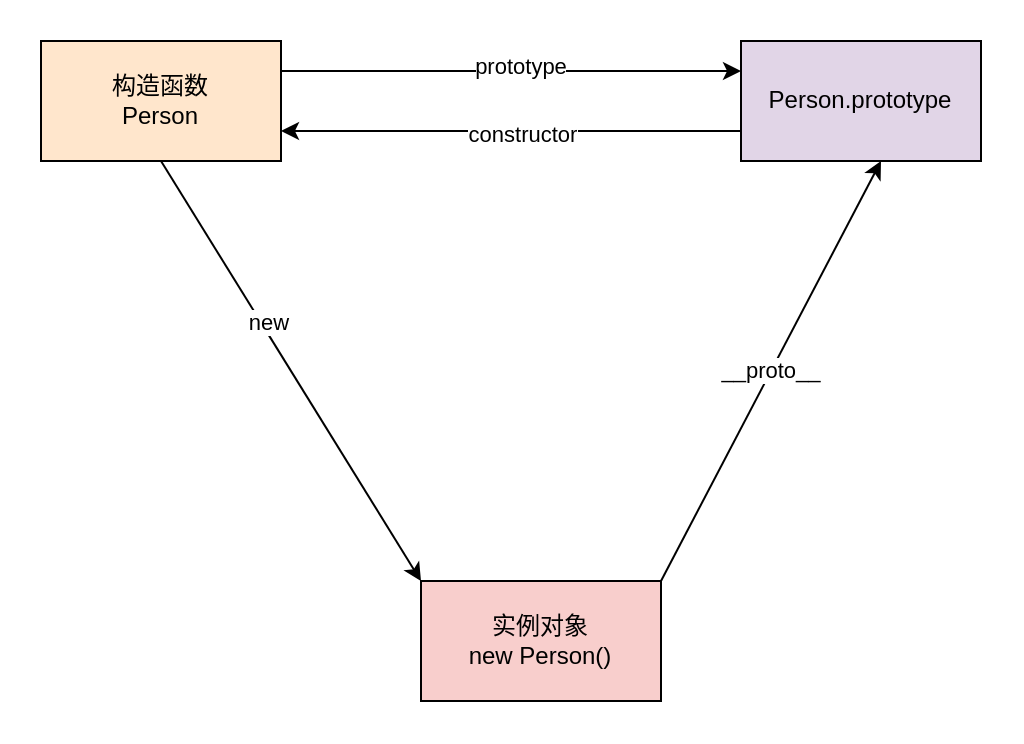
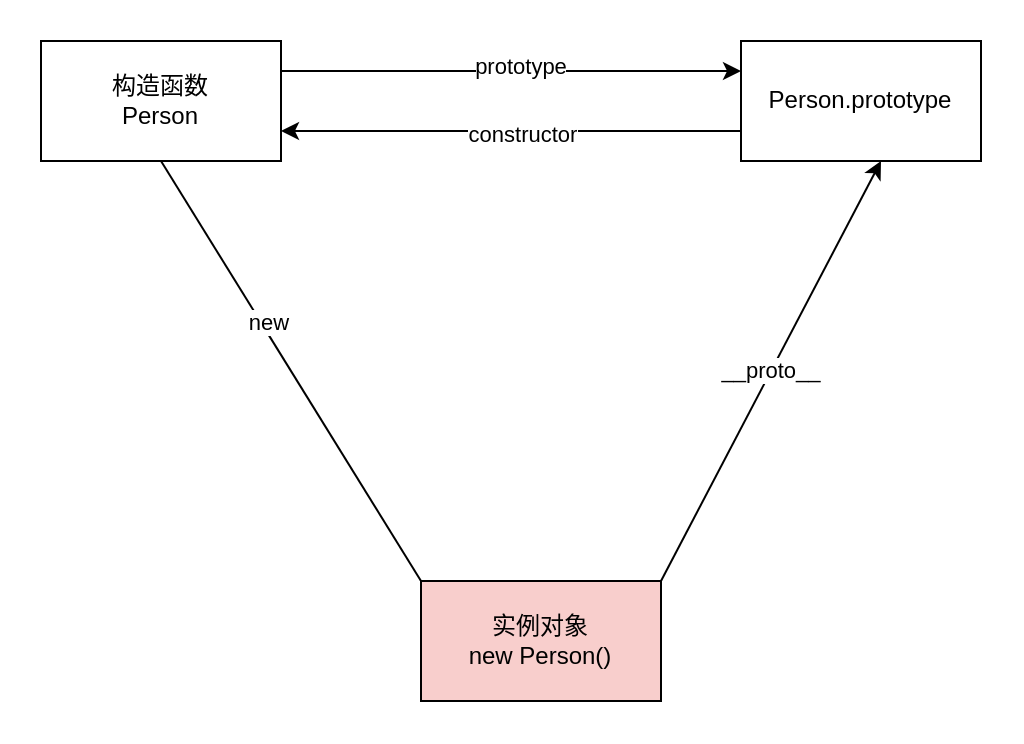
(161, 101) -> (161, 101)
(861, 101) -> (861, 101)
(413, 568) -> (416, 573)
